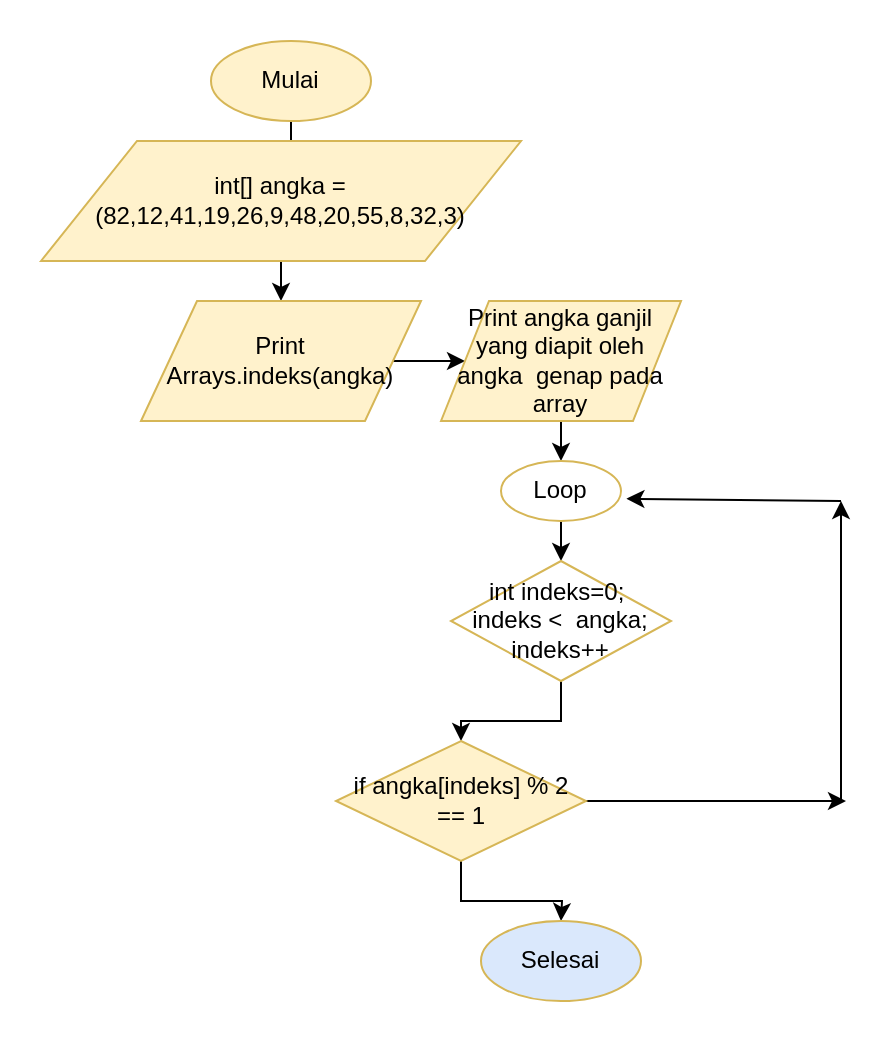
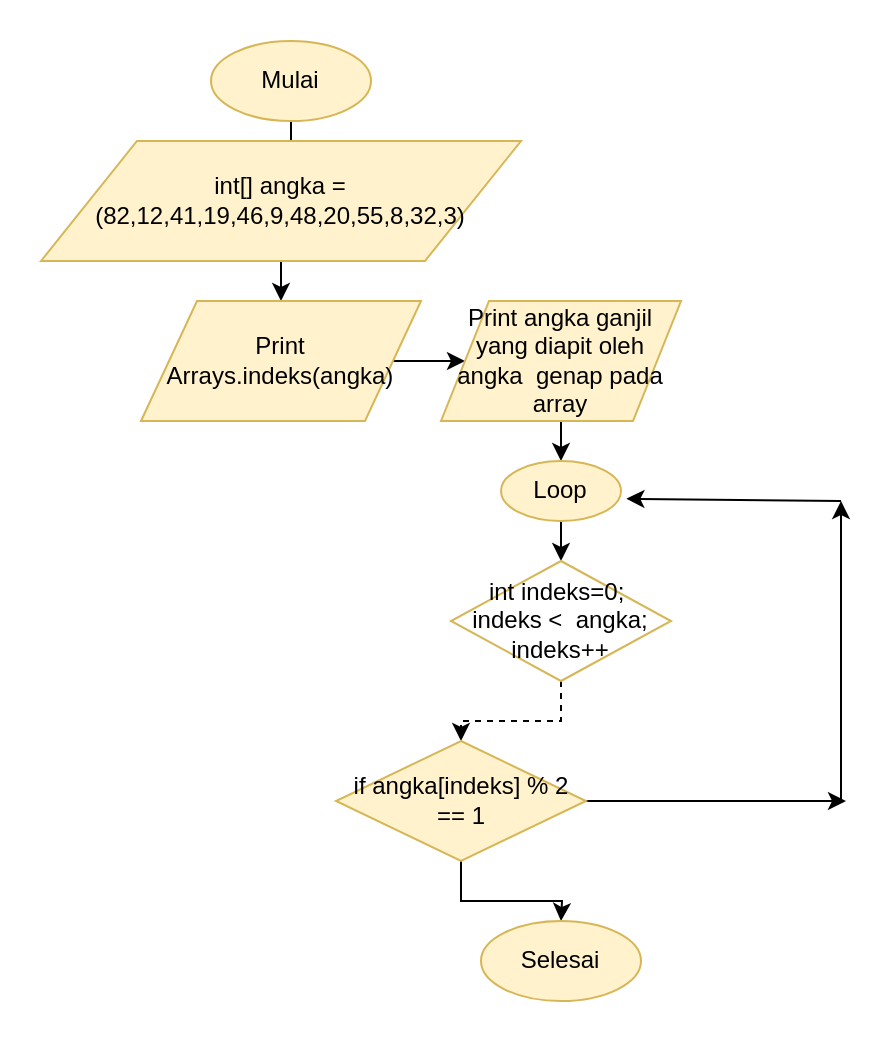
(281, 201) -> (281, 201)
(561, 491) -> (561, 491)
(527, 721) -> (527, 721)
(561, 961) -> (561, 961)
